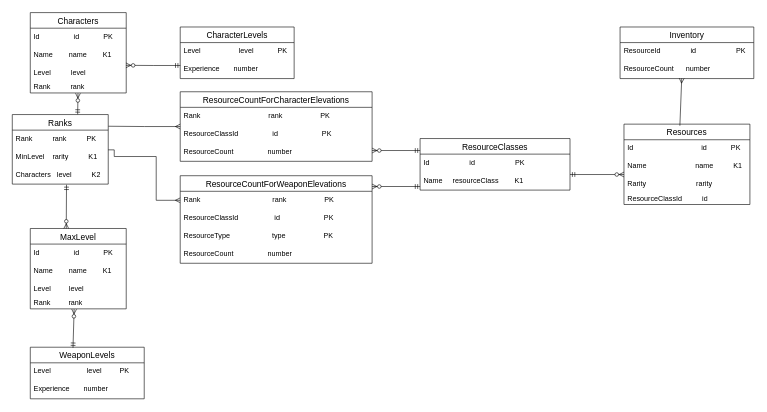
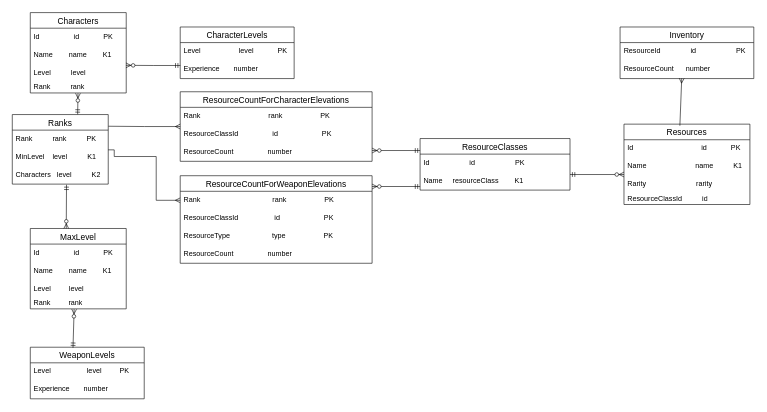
(61, 161) -> (61, 161)
